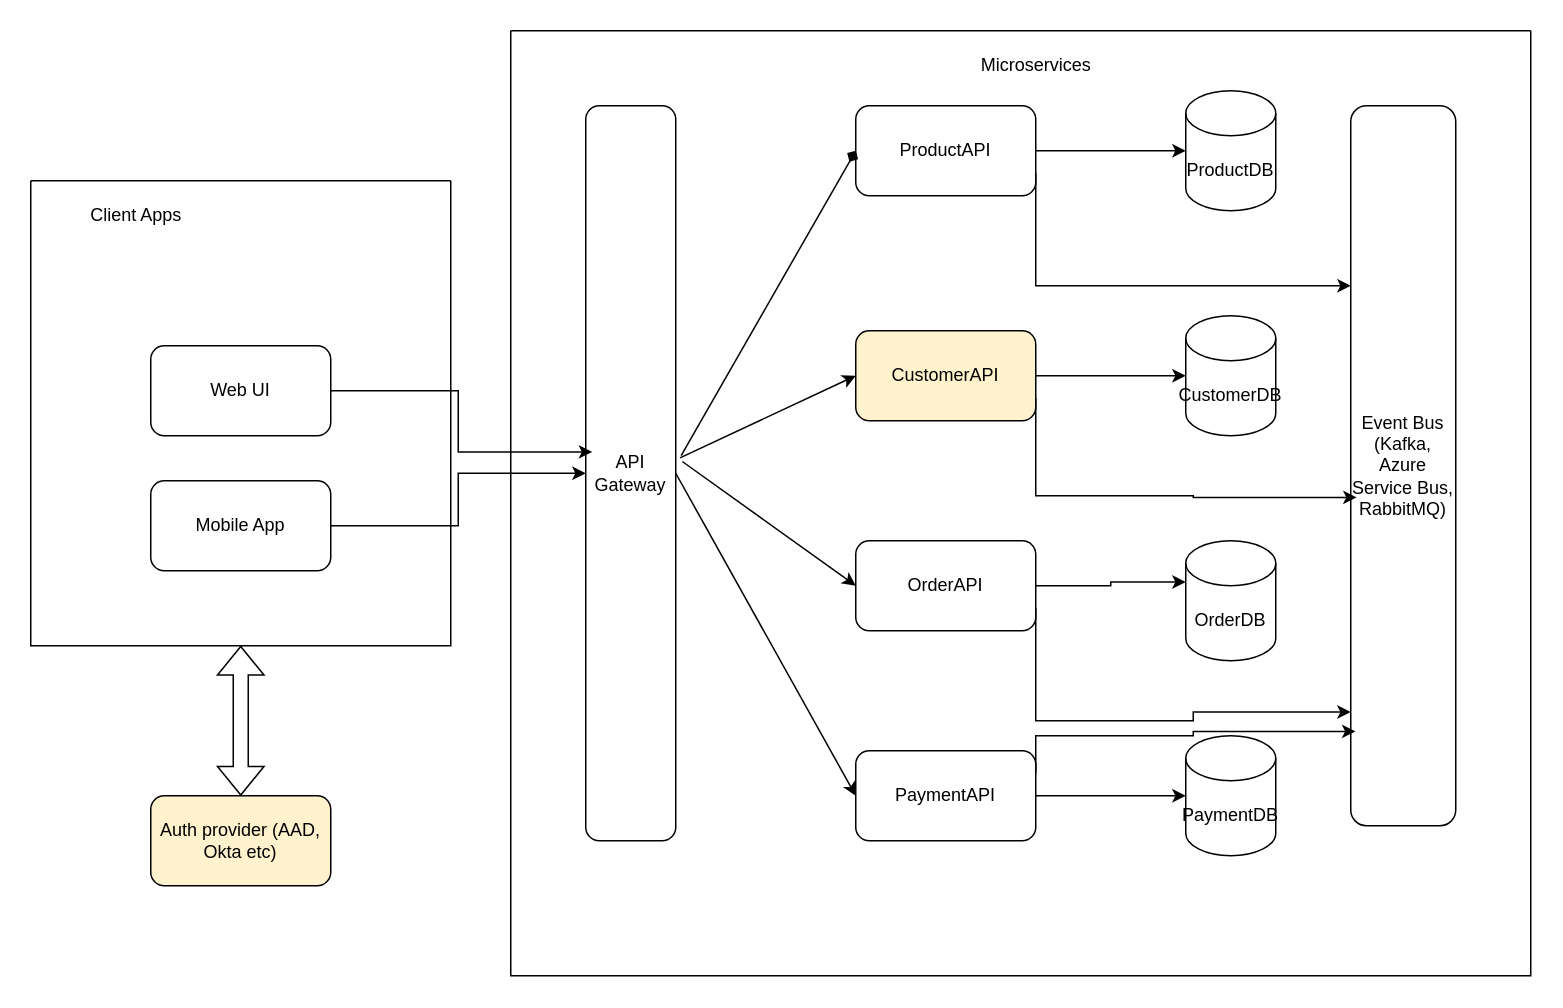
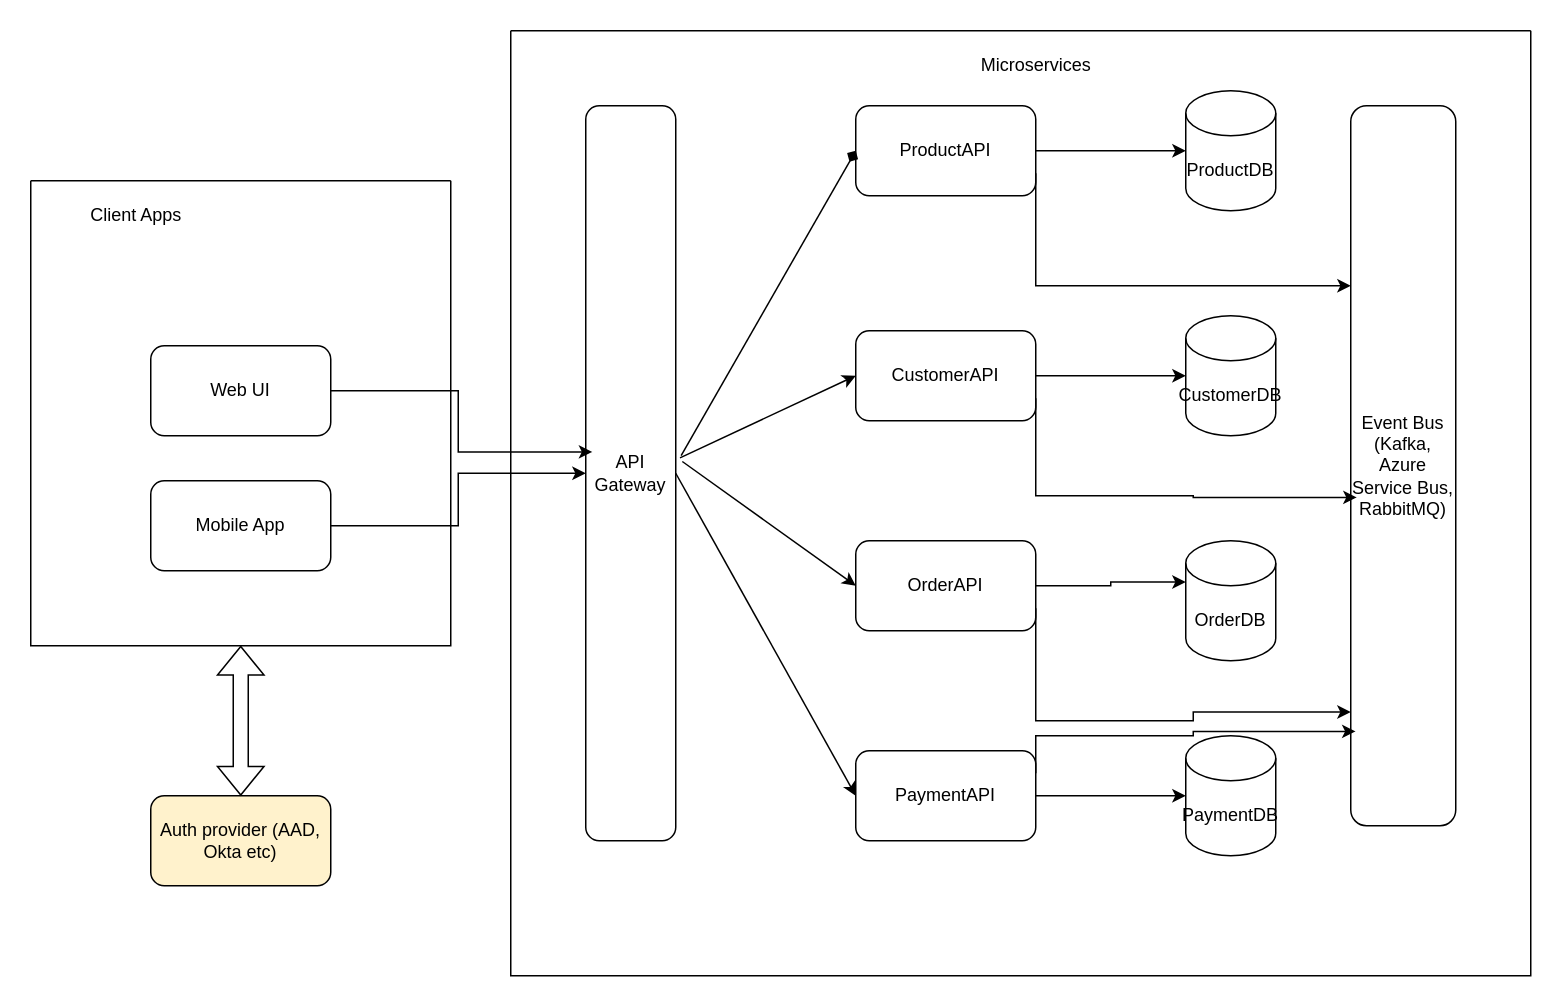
(946, 376) -> (946, 376)
